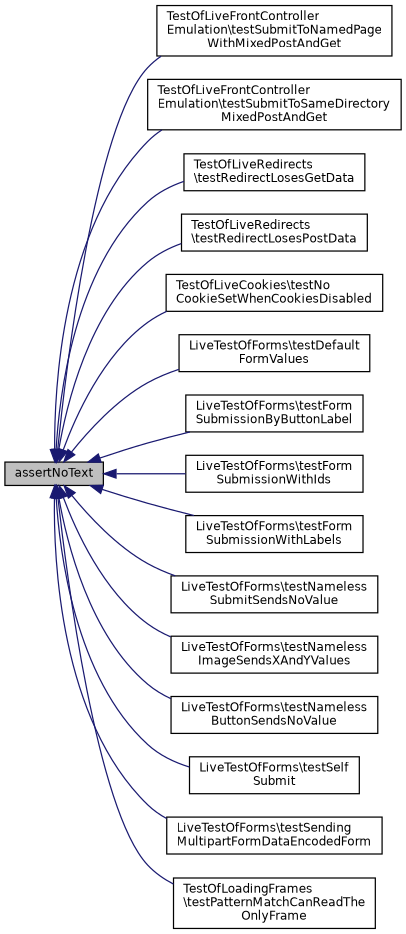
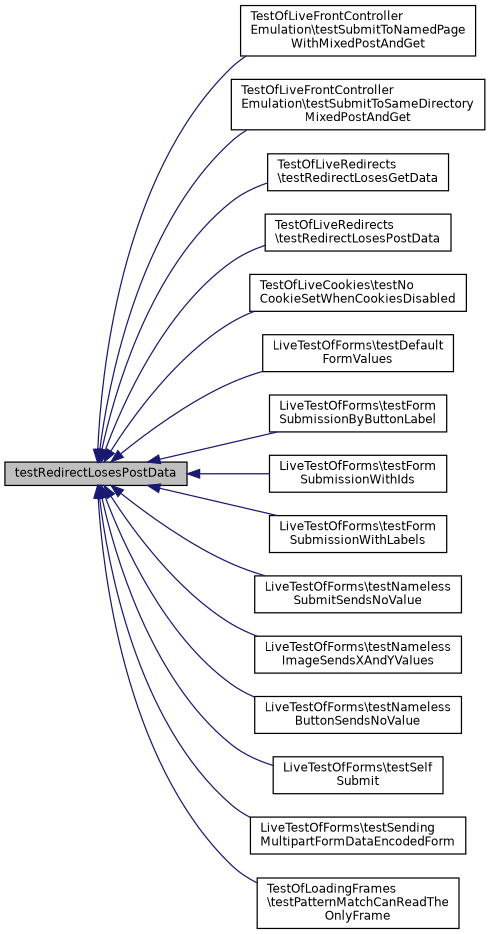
(54, 474) -> (96, 474)
